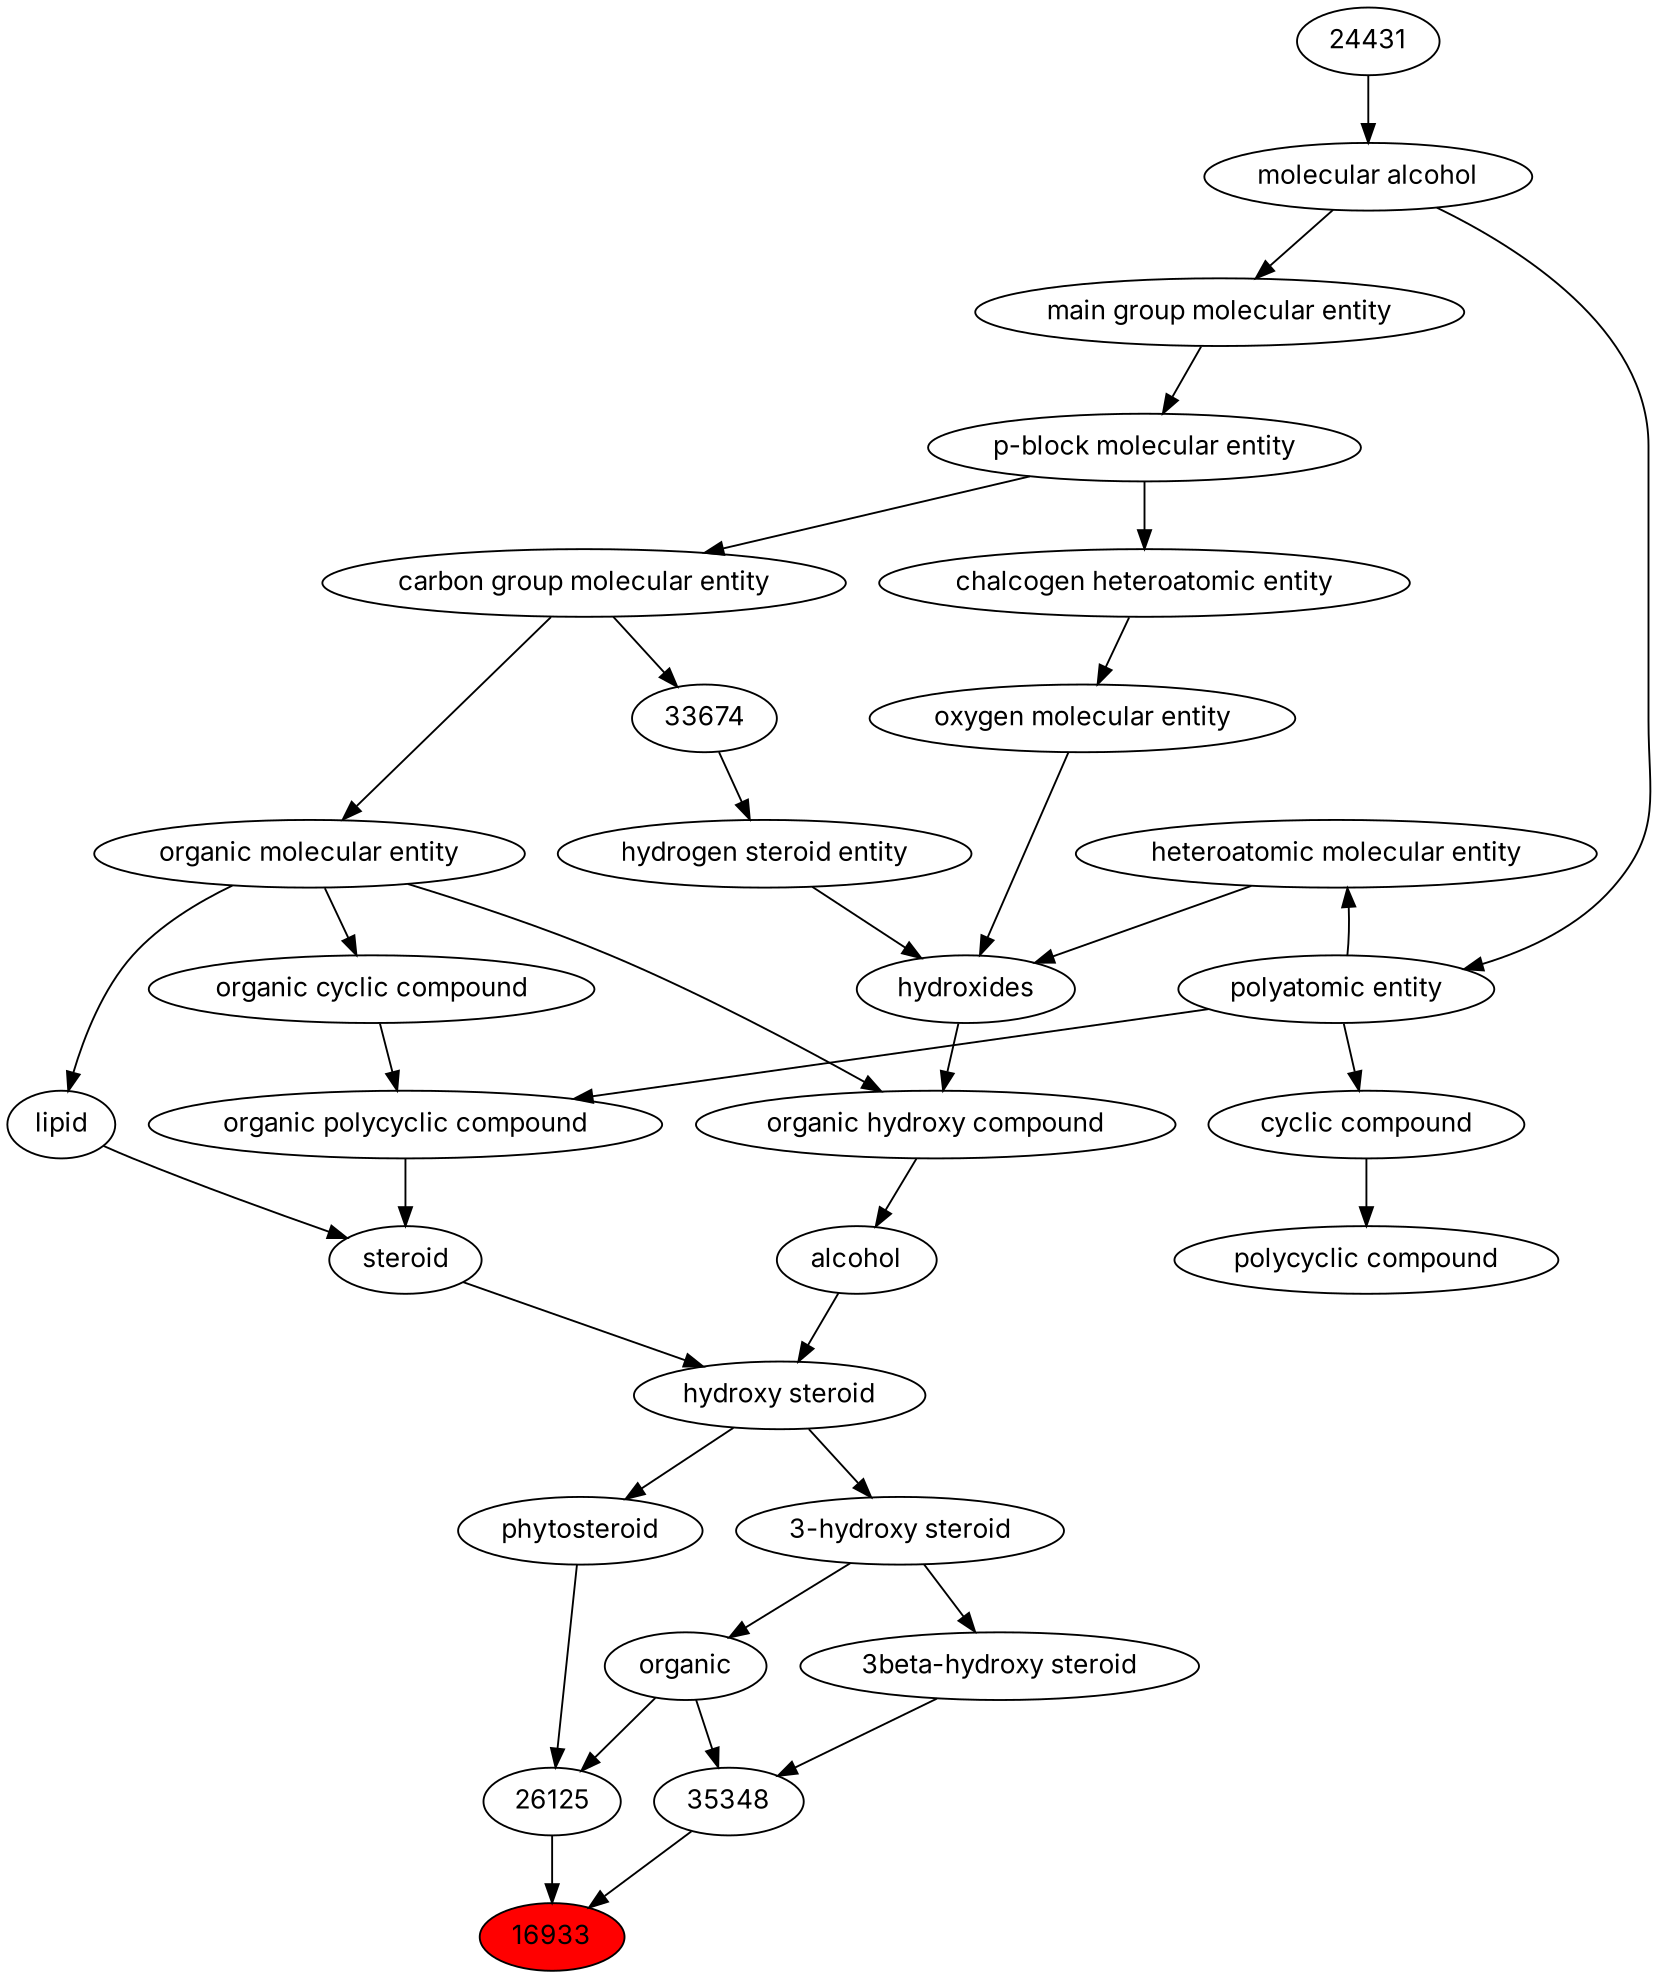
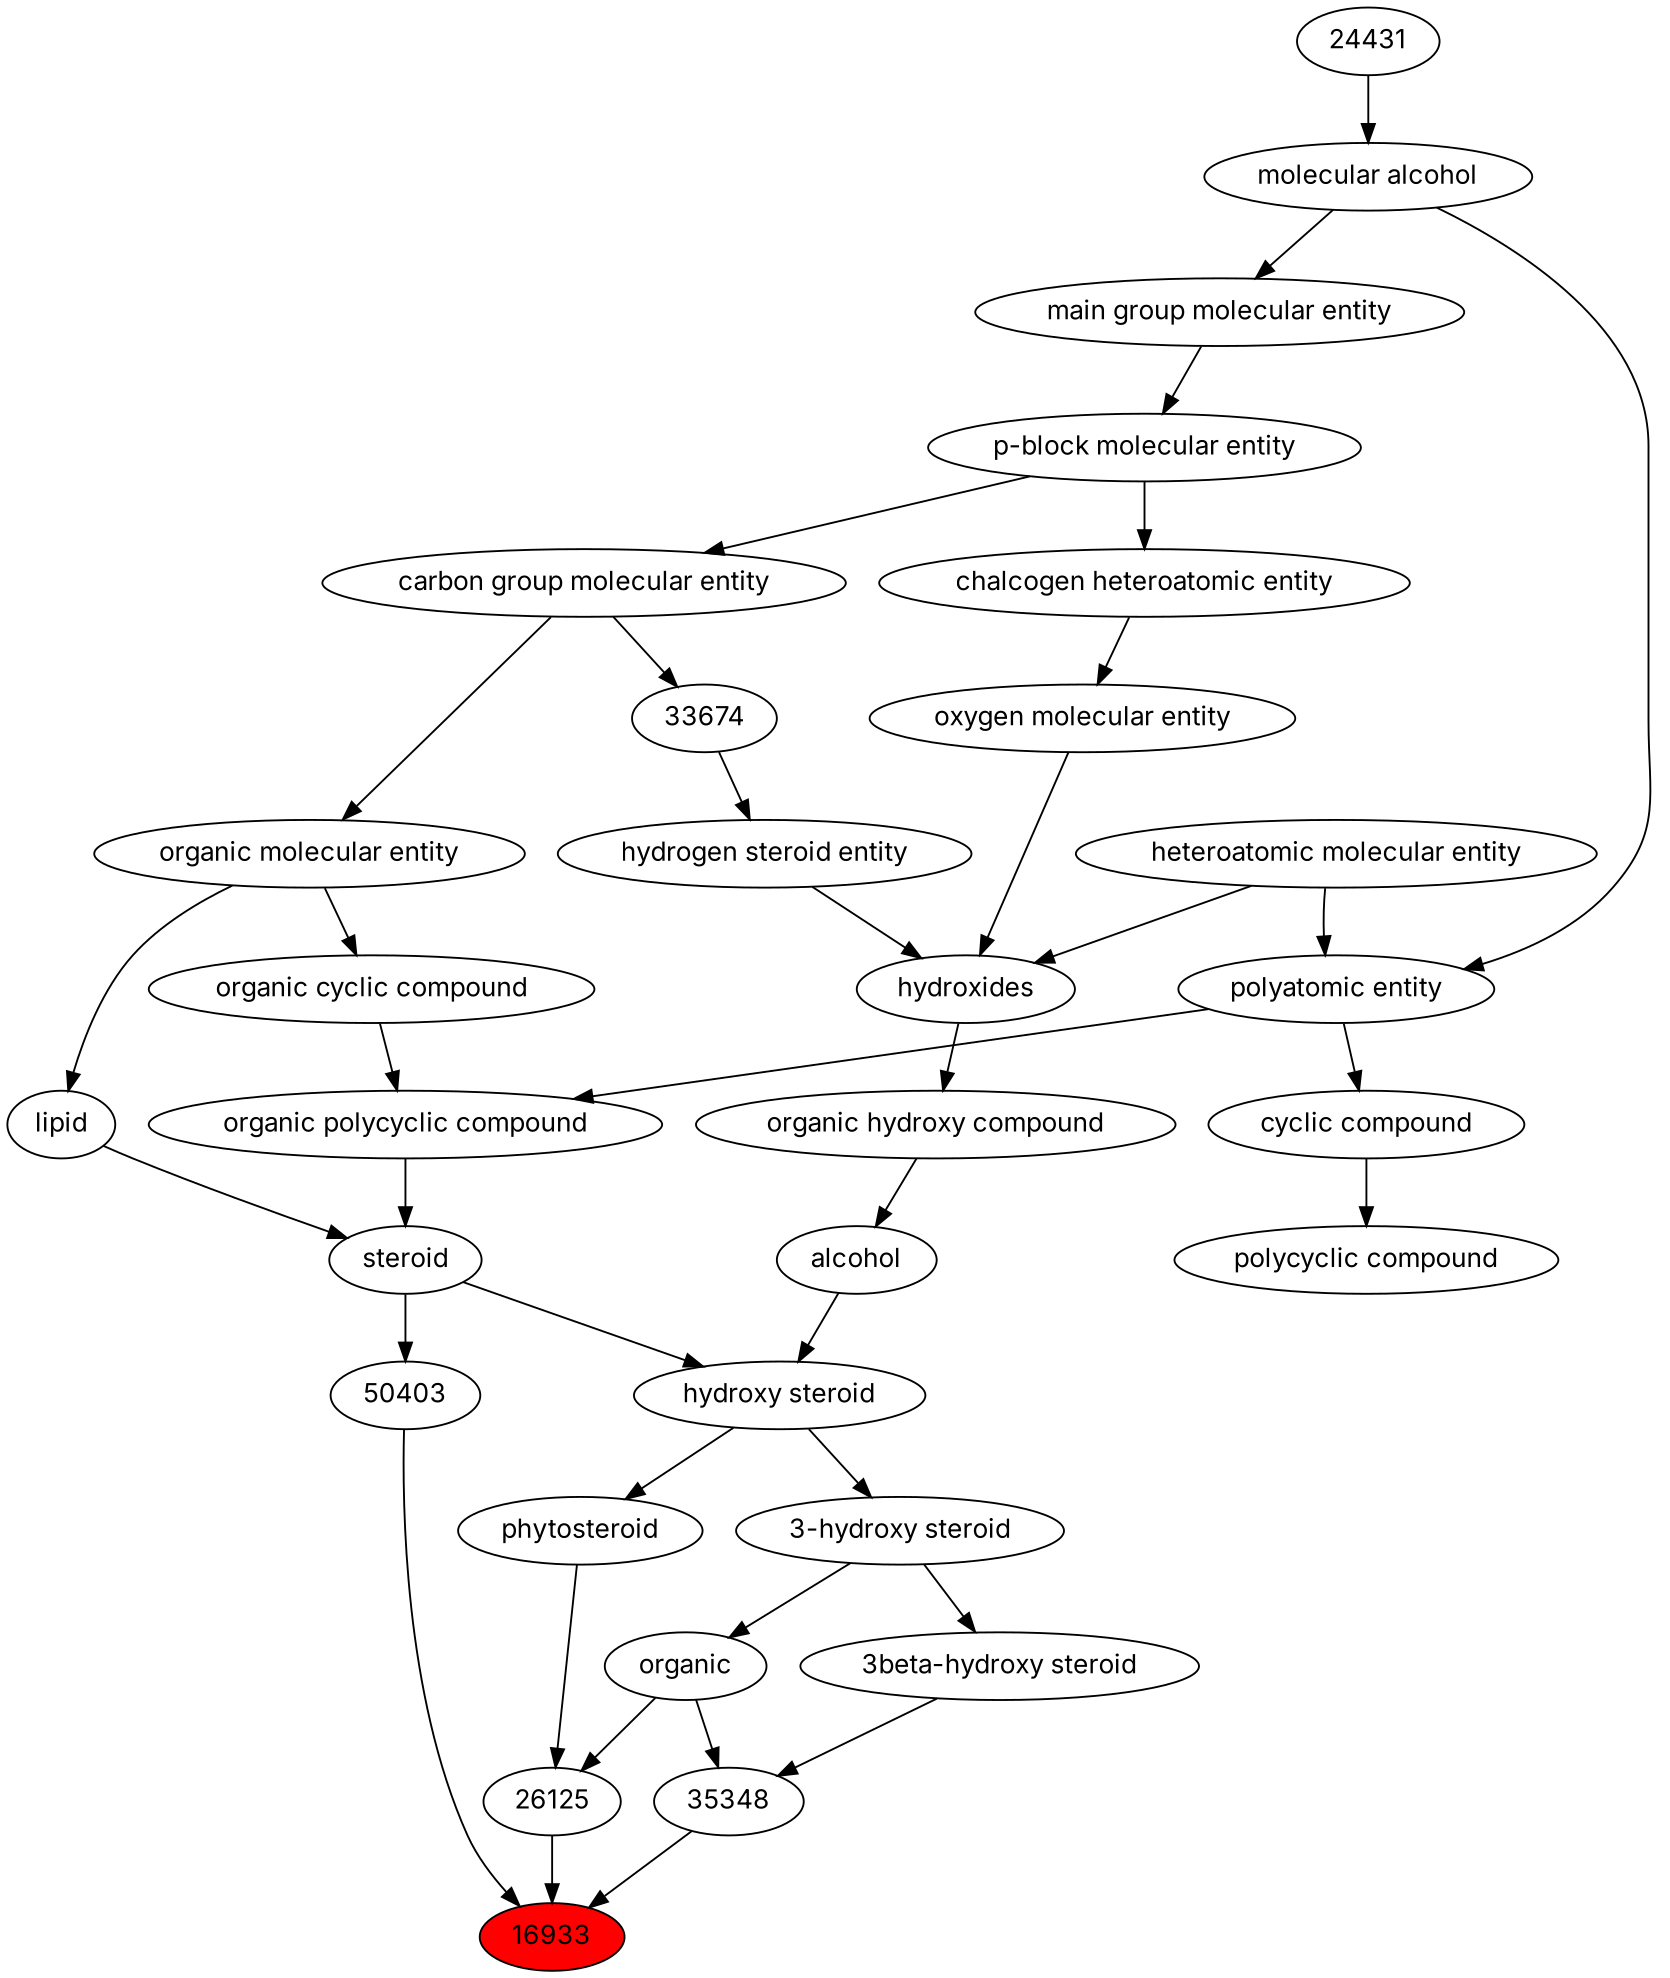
(1349, 931) -> (1324, 912)
(642, 969) -> none
none -> (405, 1395)
